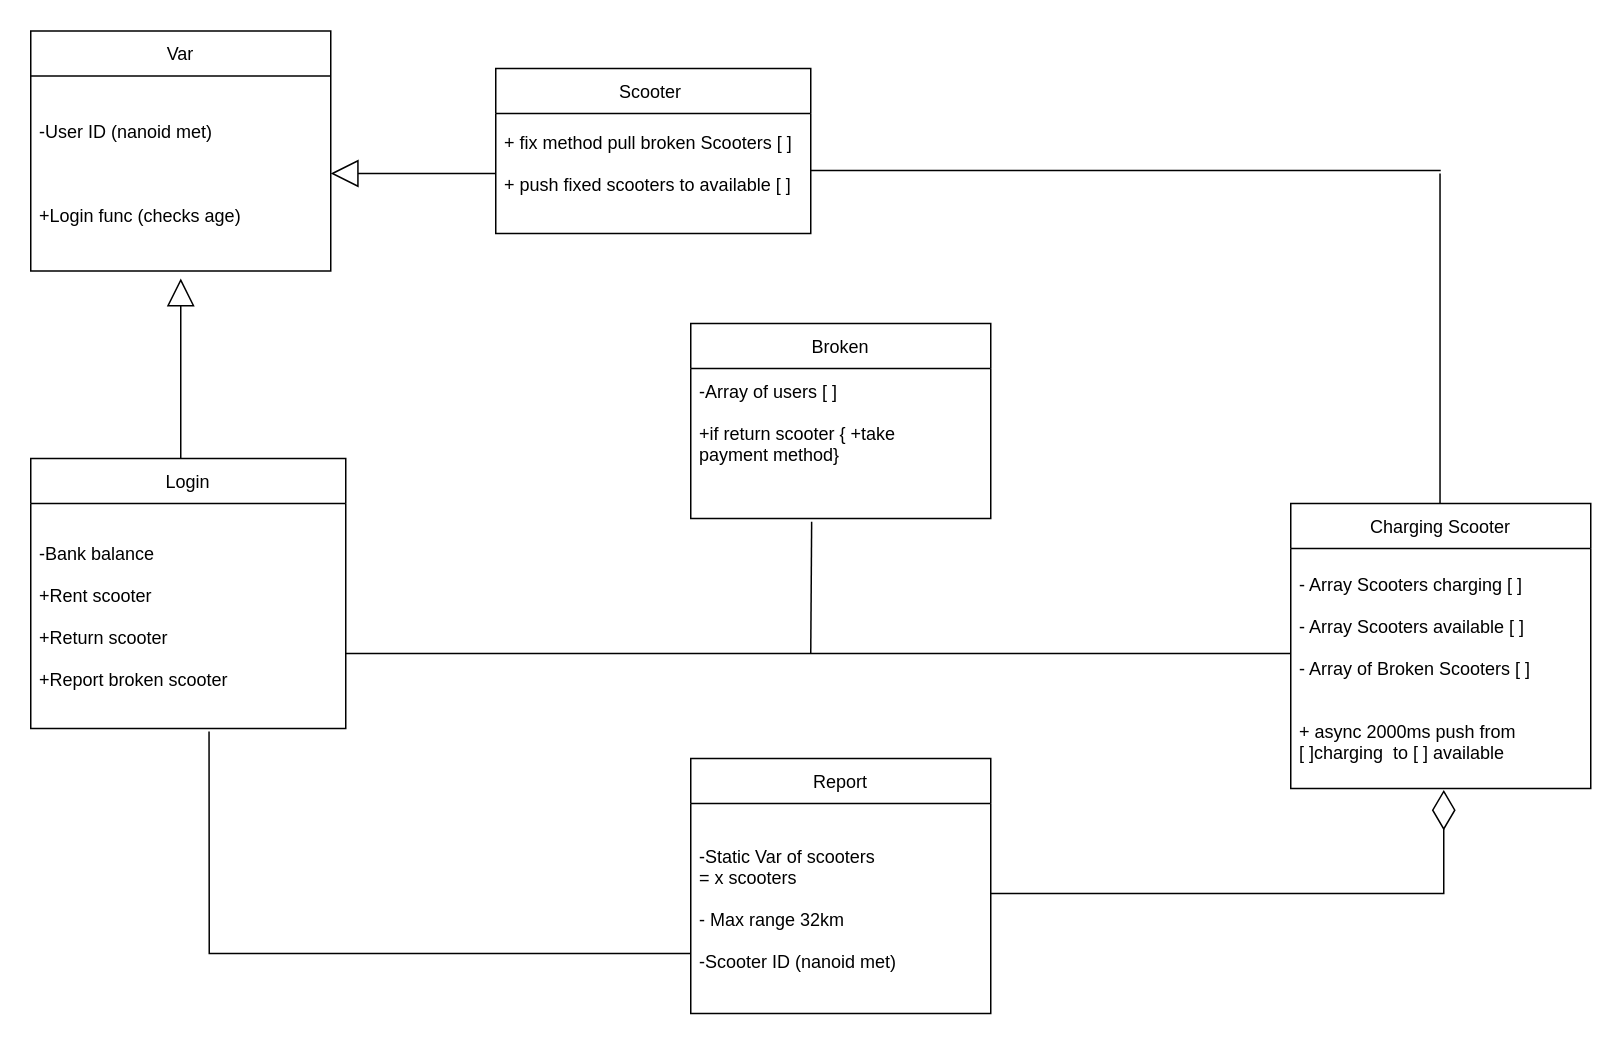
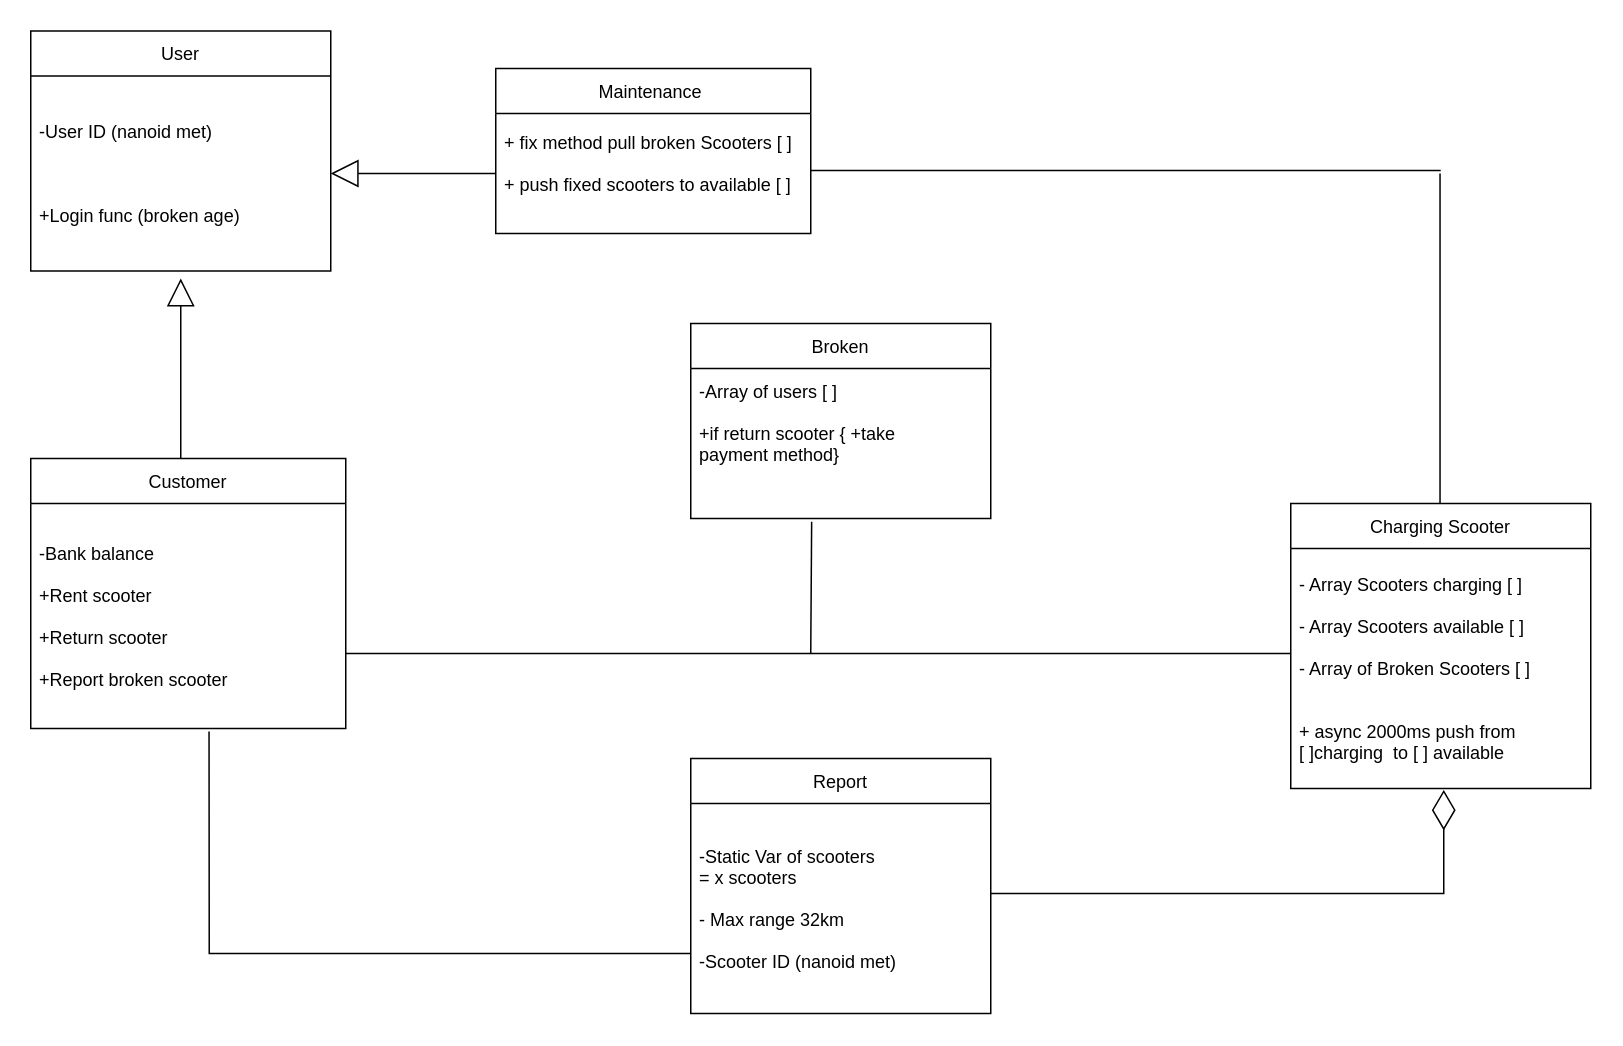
(180, 54) -> (180, 54)
(653, 92) -> (653, 92)
(135, 132) -> (135, 132)
(188, 482) -> (188, 482)
